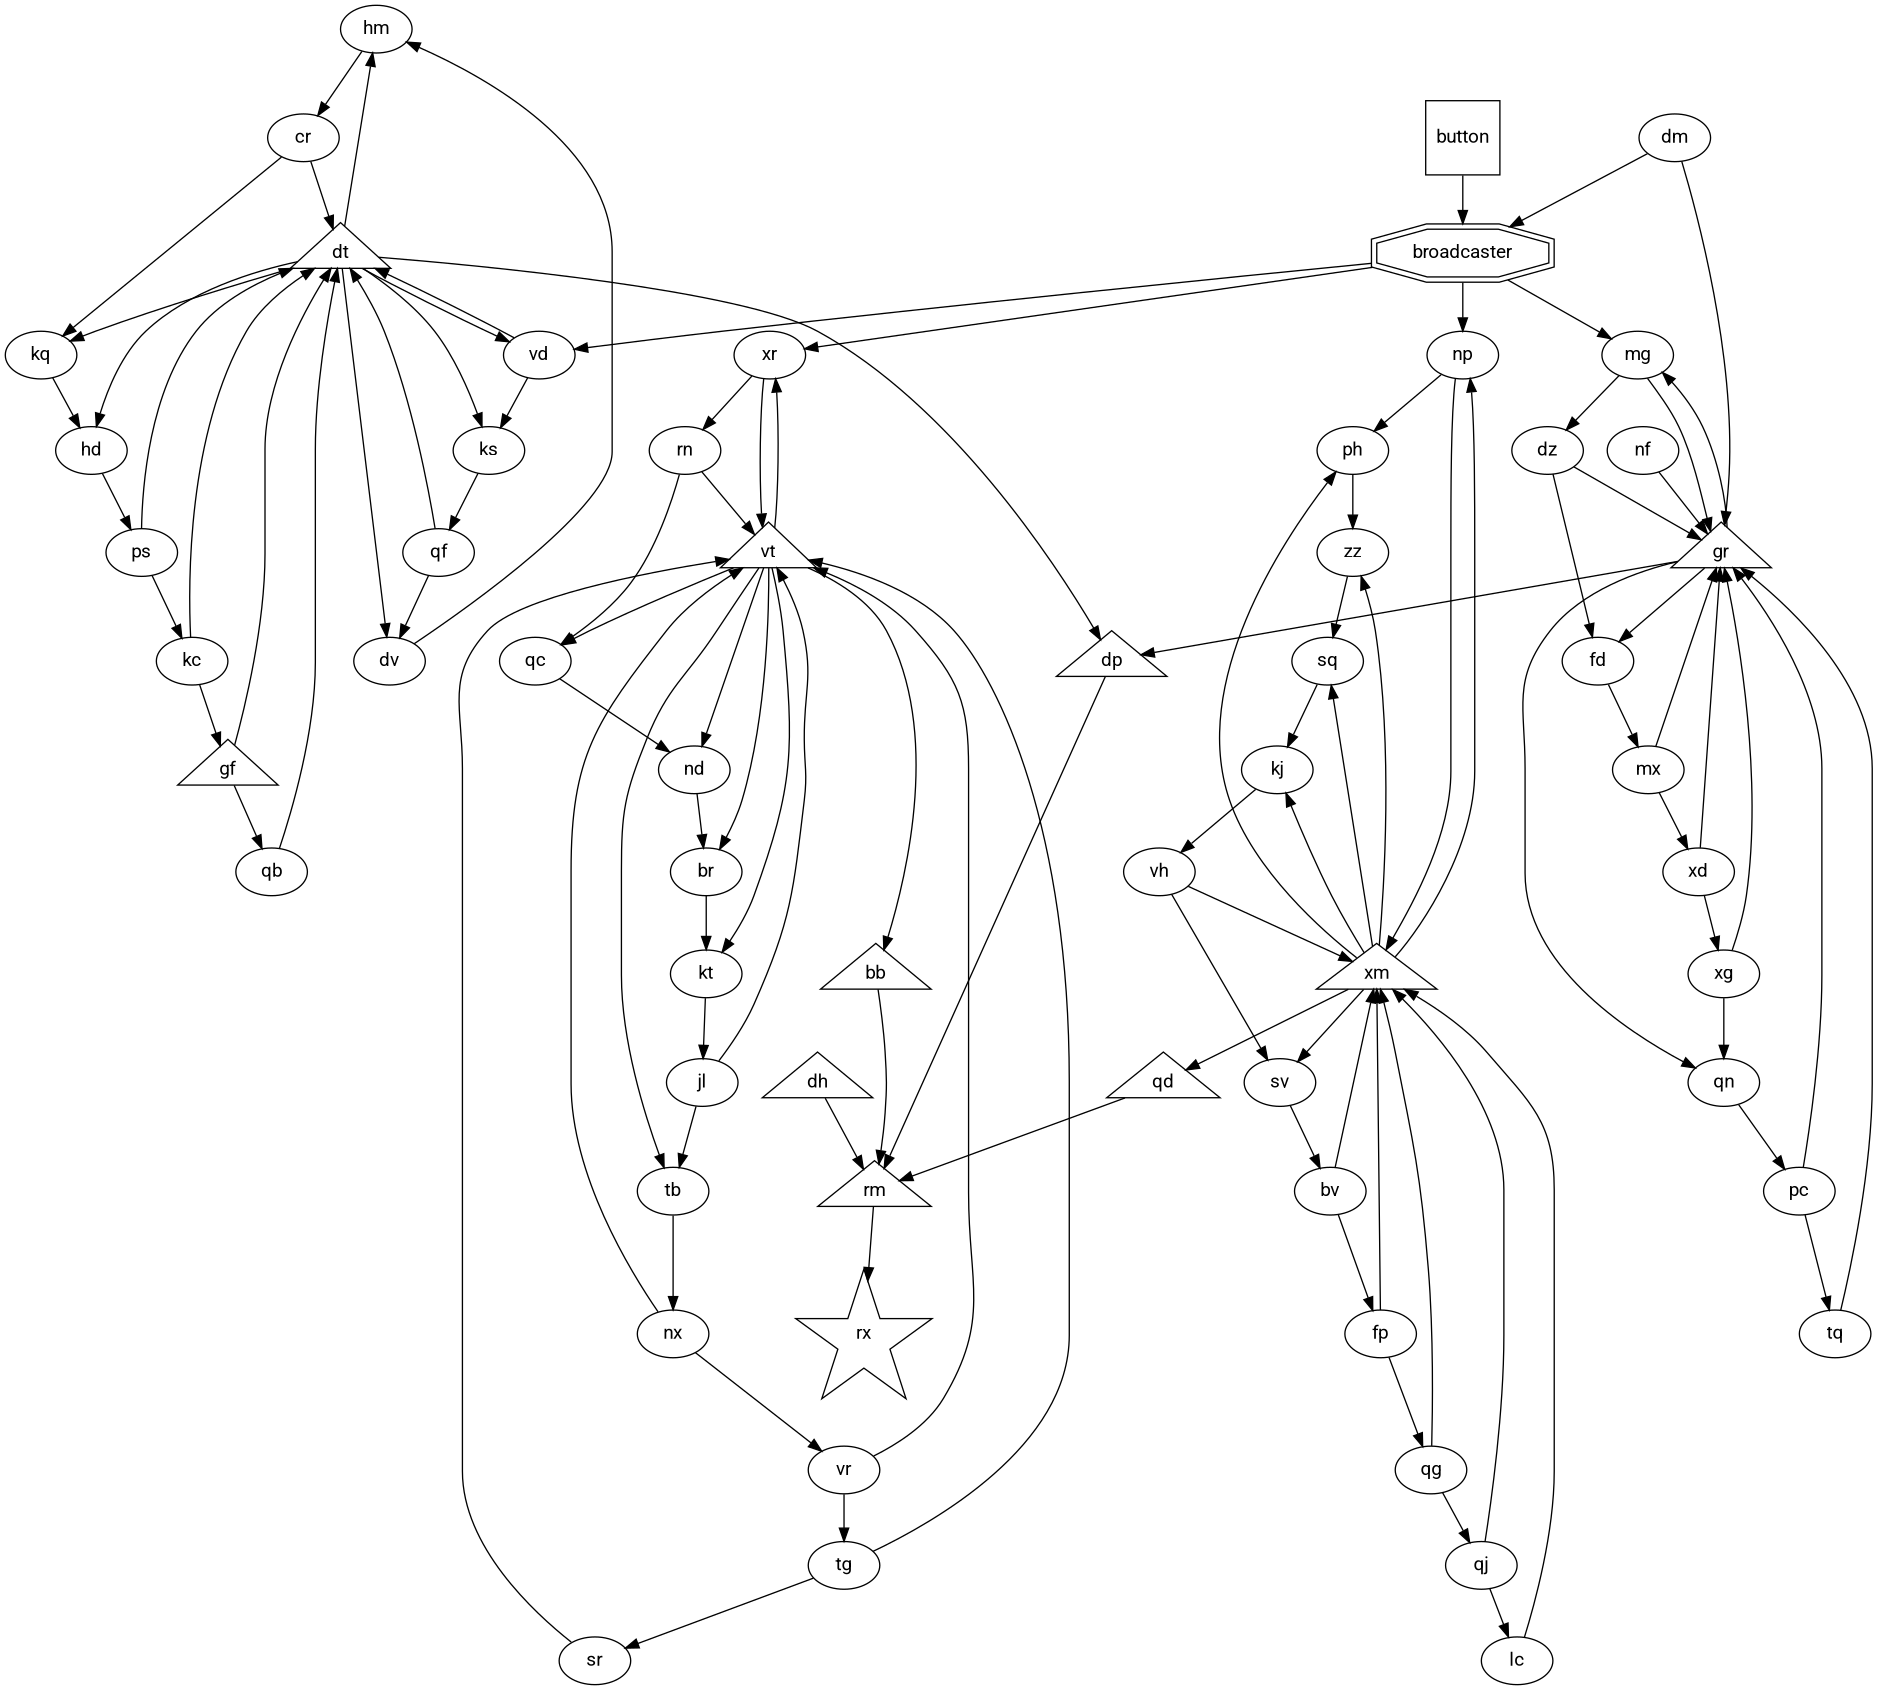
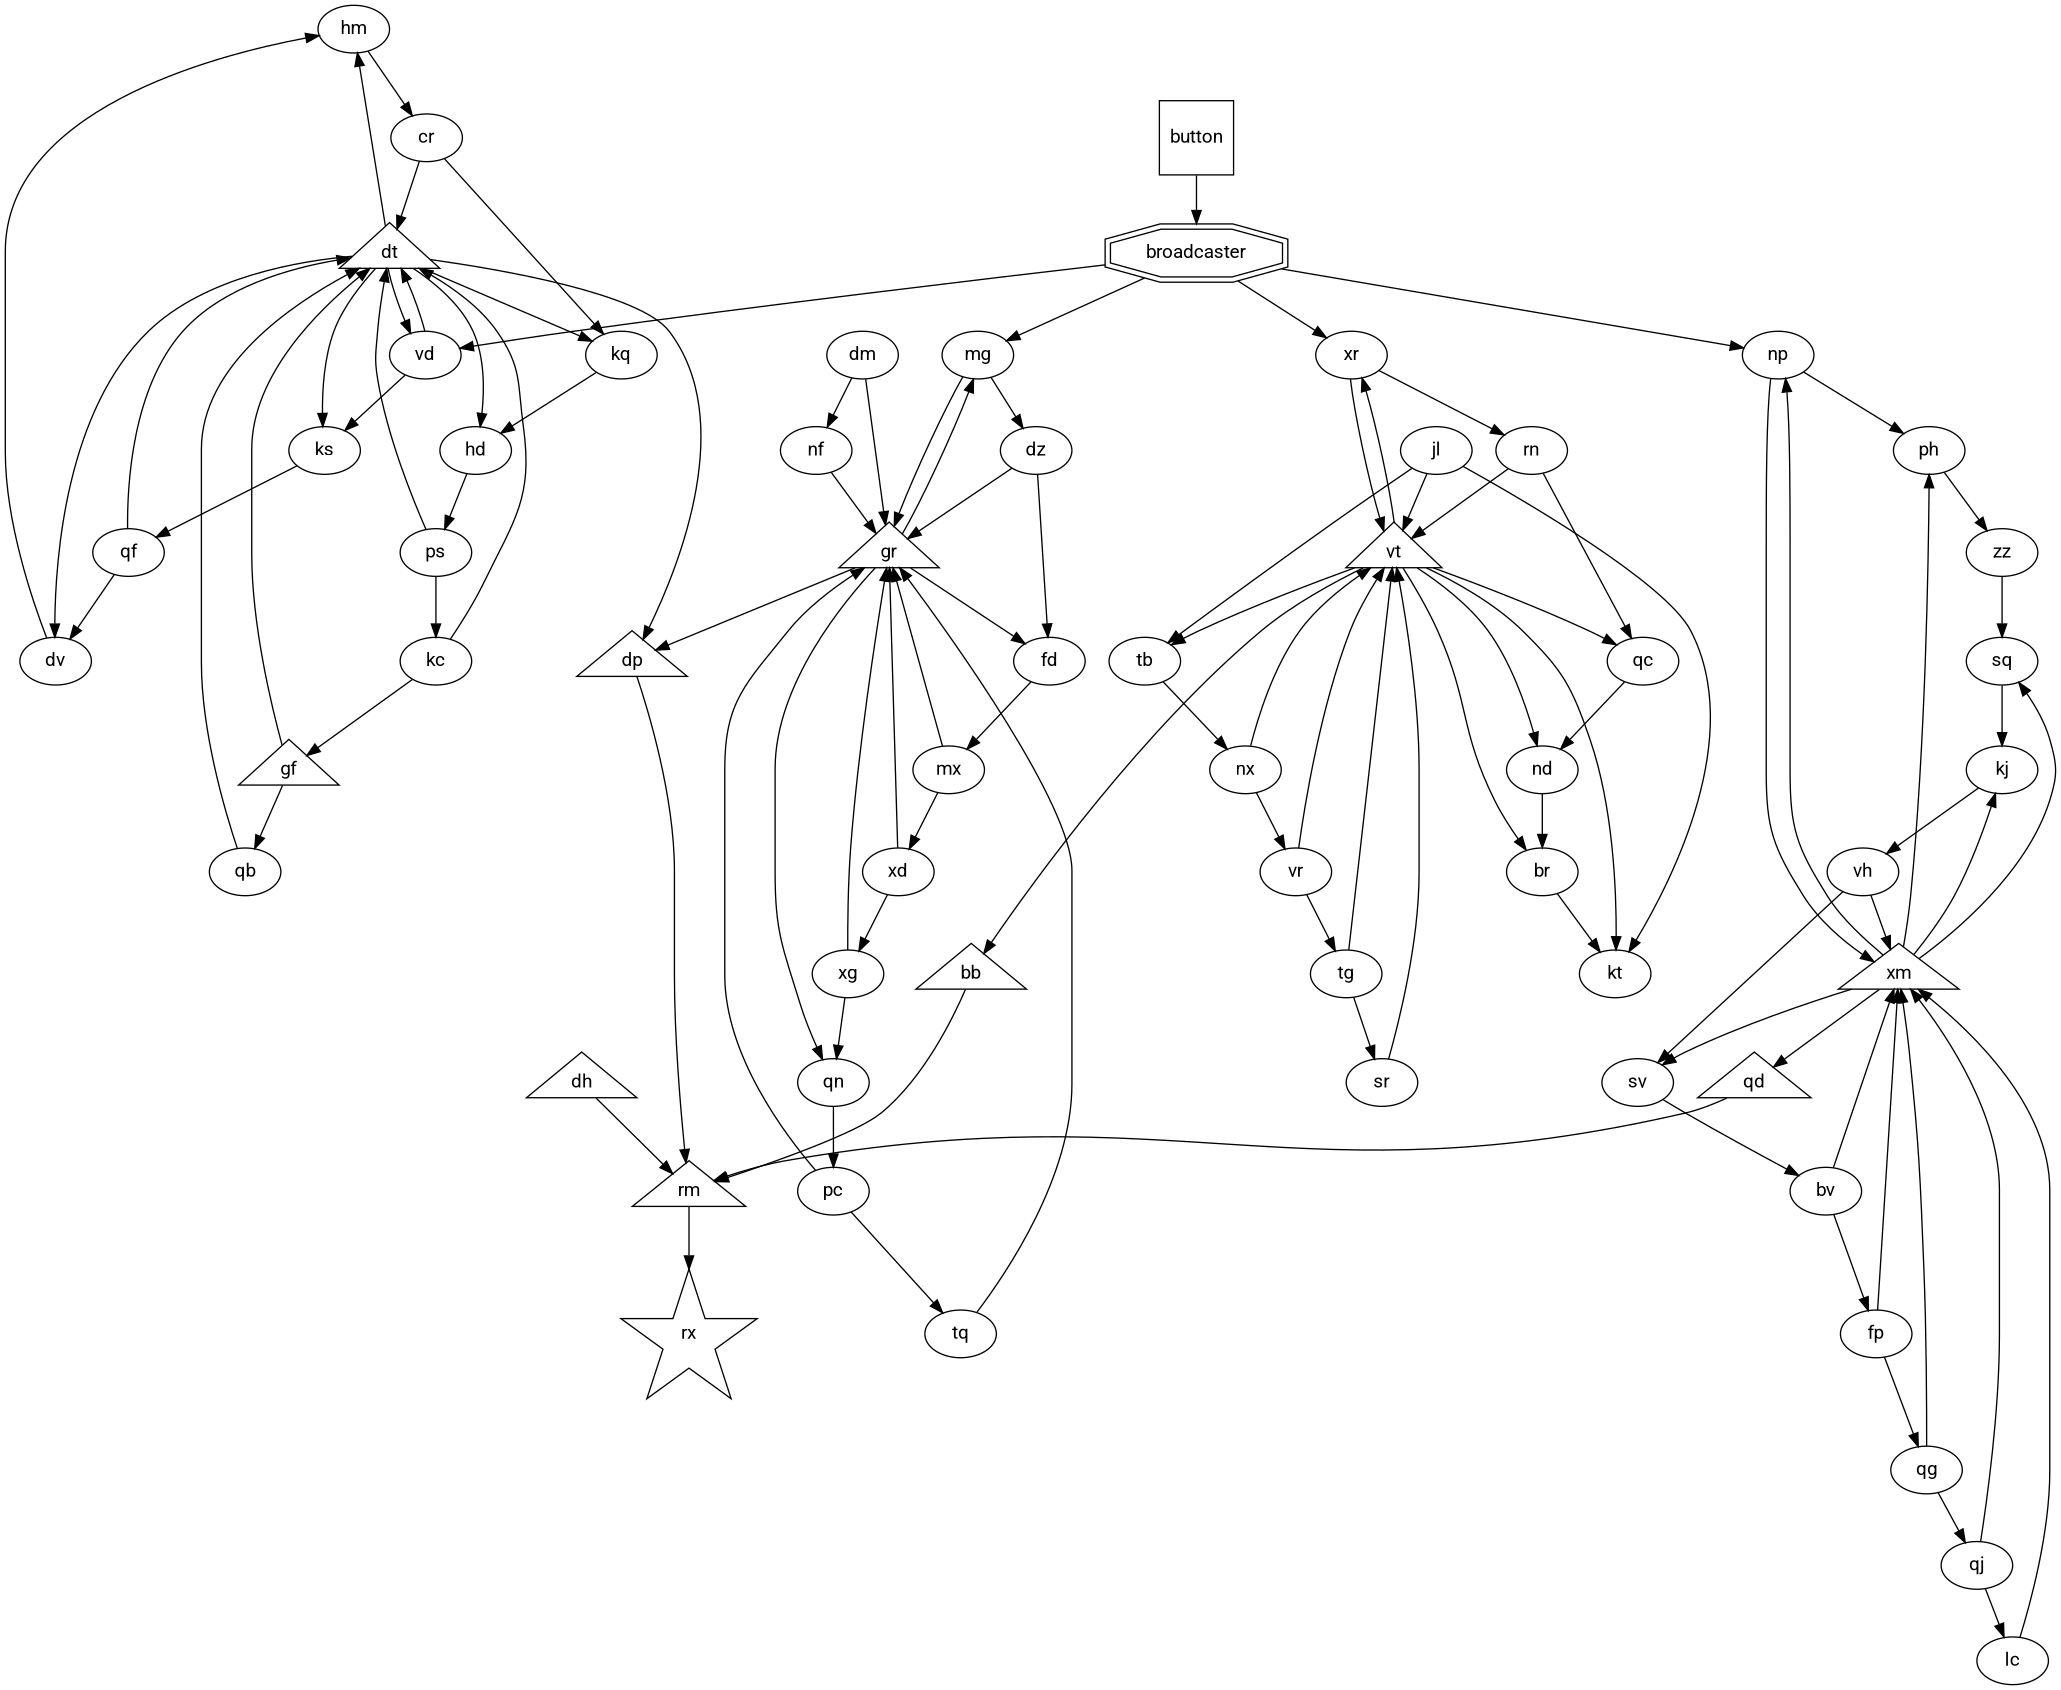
(1585, 187) -> (842, 397)
(1386, 766) -> none
(704, 1022) -> (1698, 651)
